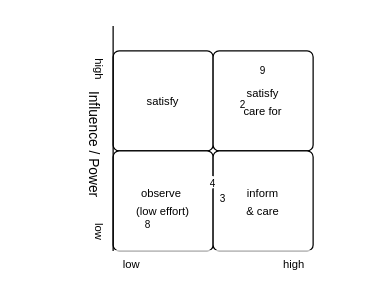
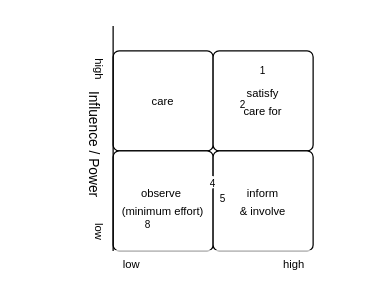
(263, 69) -> (263, 69)
(163, 101) -> (163, 101)
(223, 197) -> (223, 197)
(163, 201) -> (163, 201)
(263, 201) -> (263, 201)
